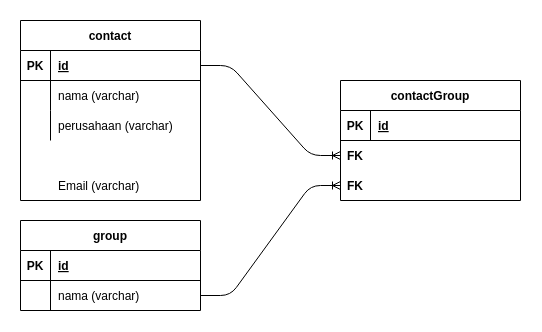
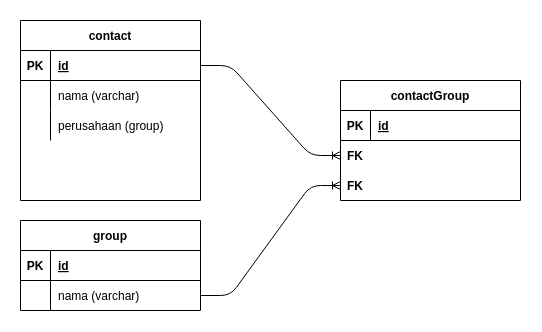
(124, 126) -> (117, 126)
(126, 186) -> none
